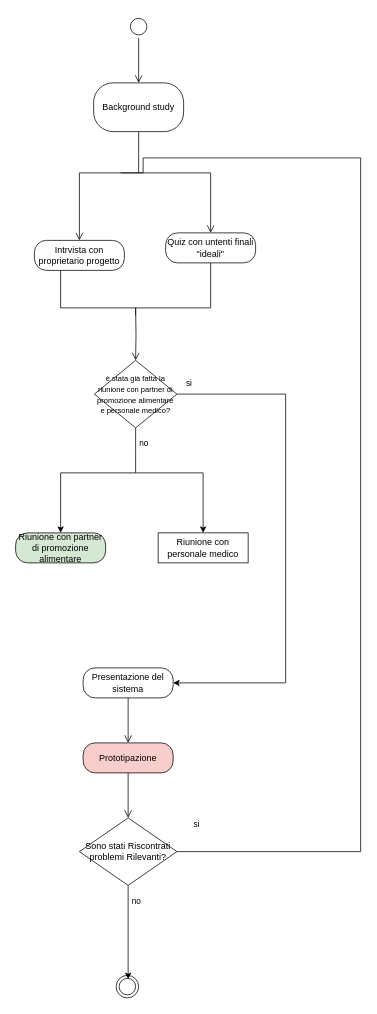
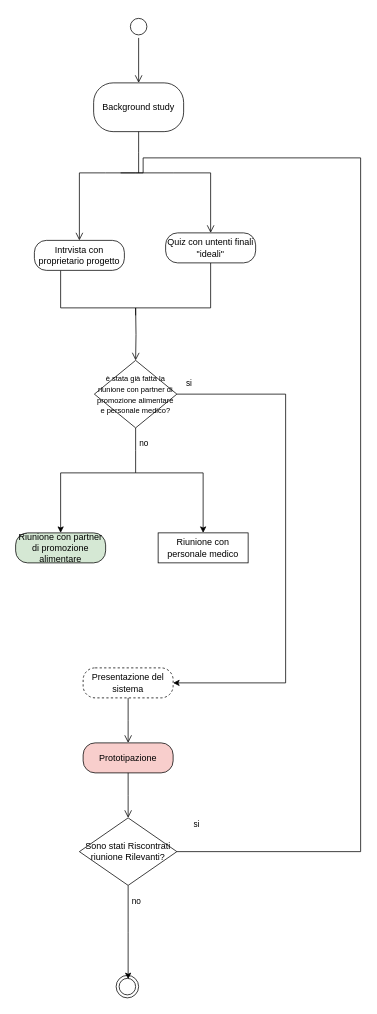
(128, 683) -> (128, 683)
(128, 852) -> (128, 852)
